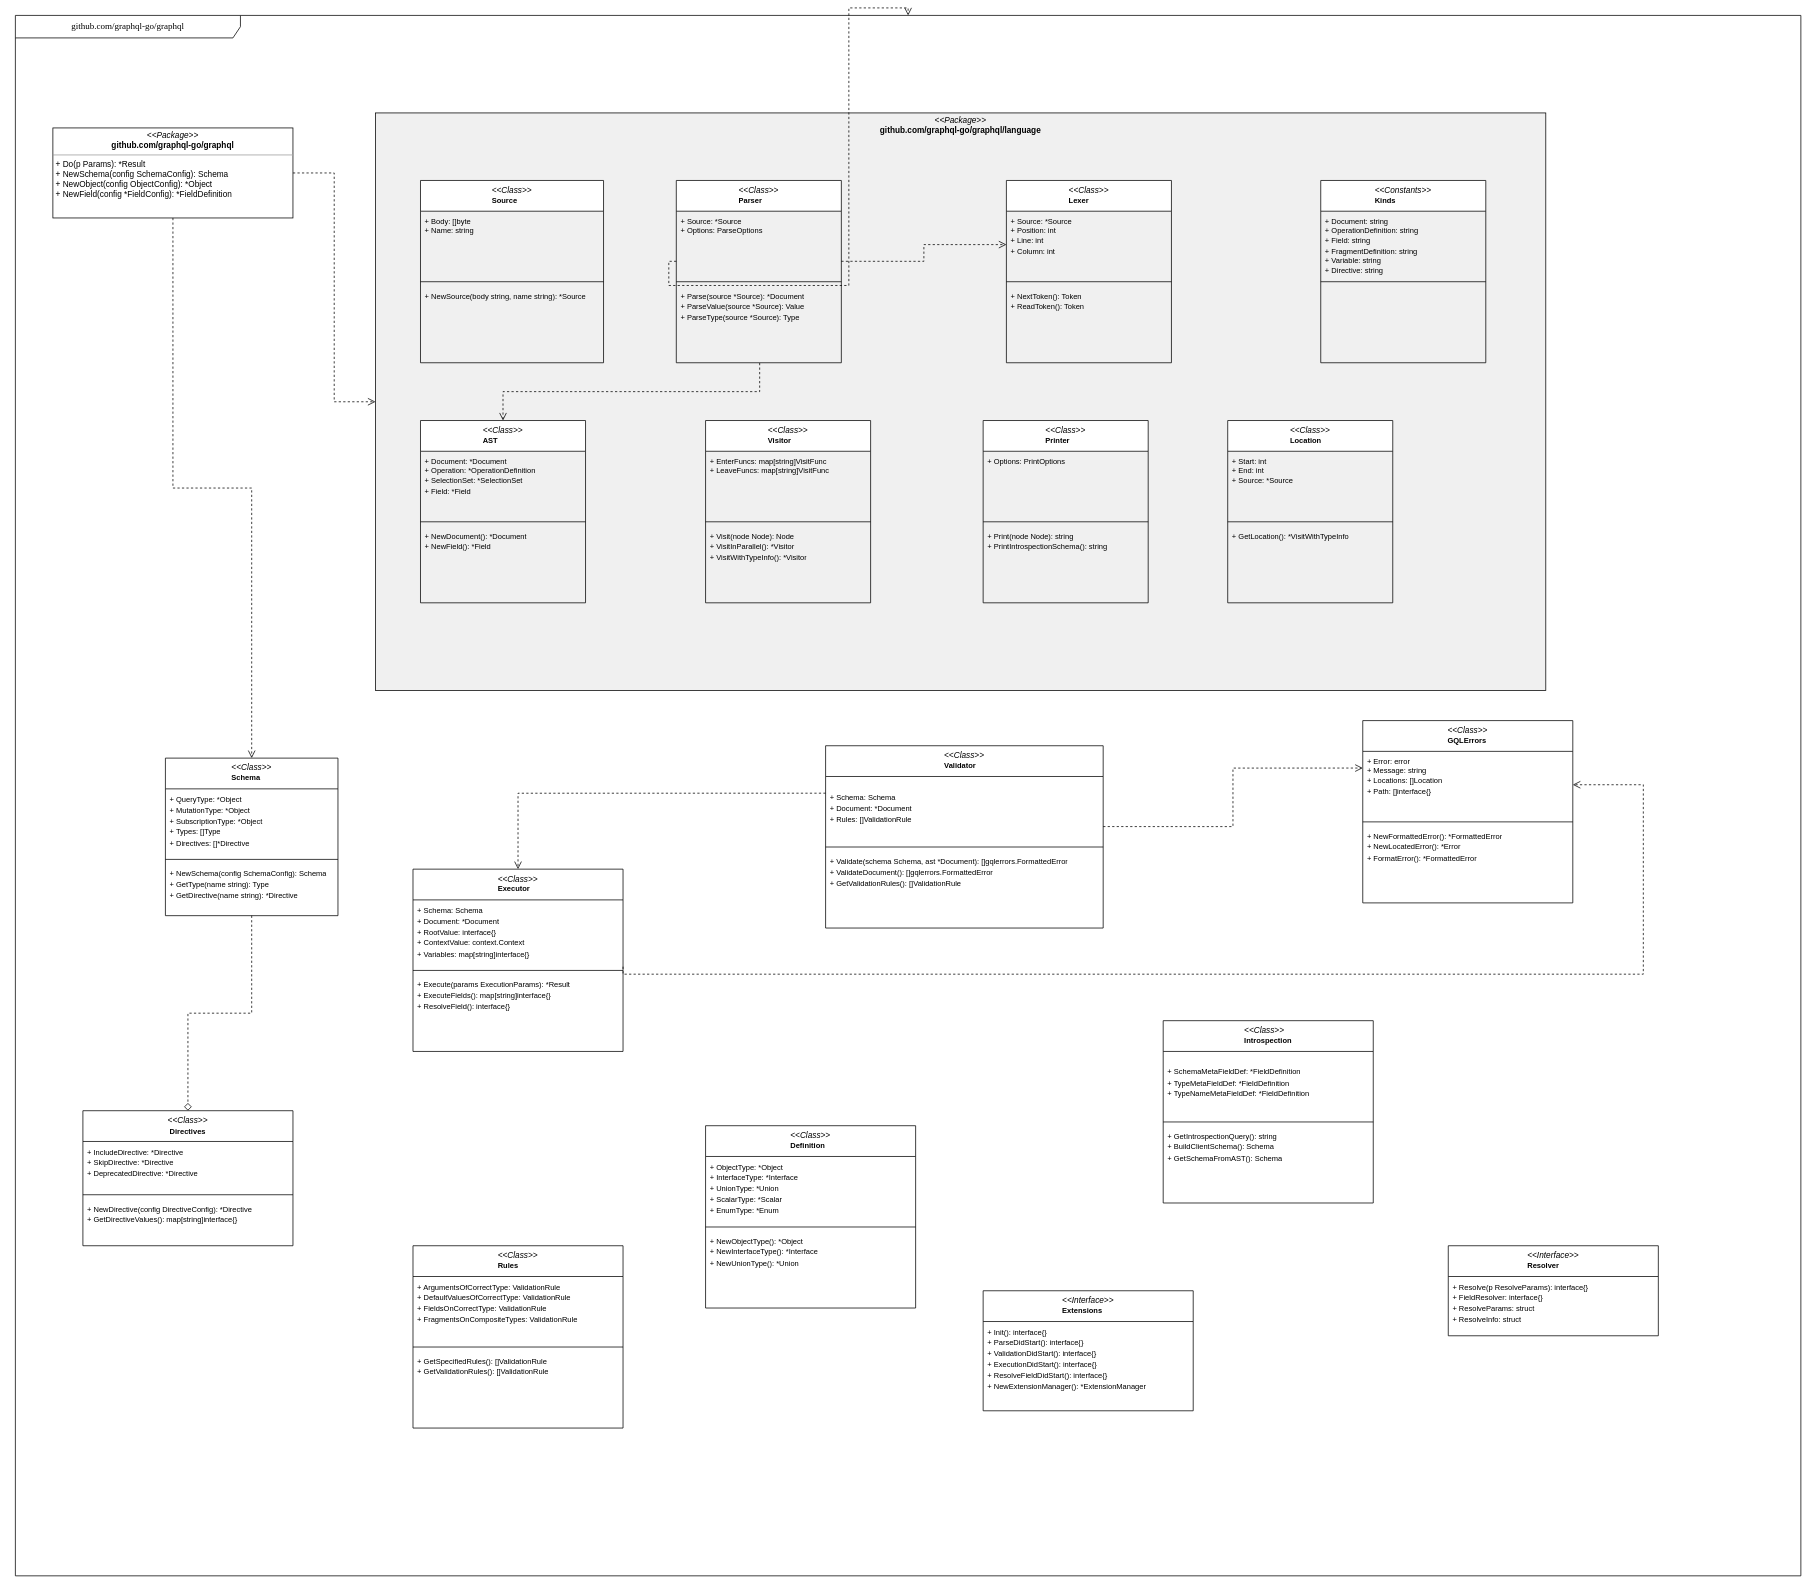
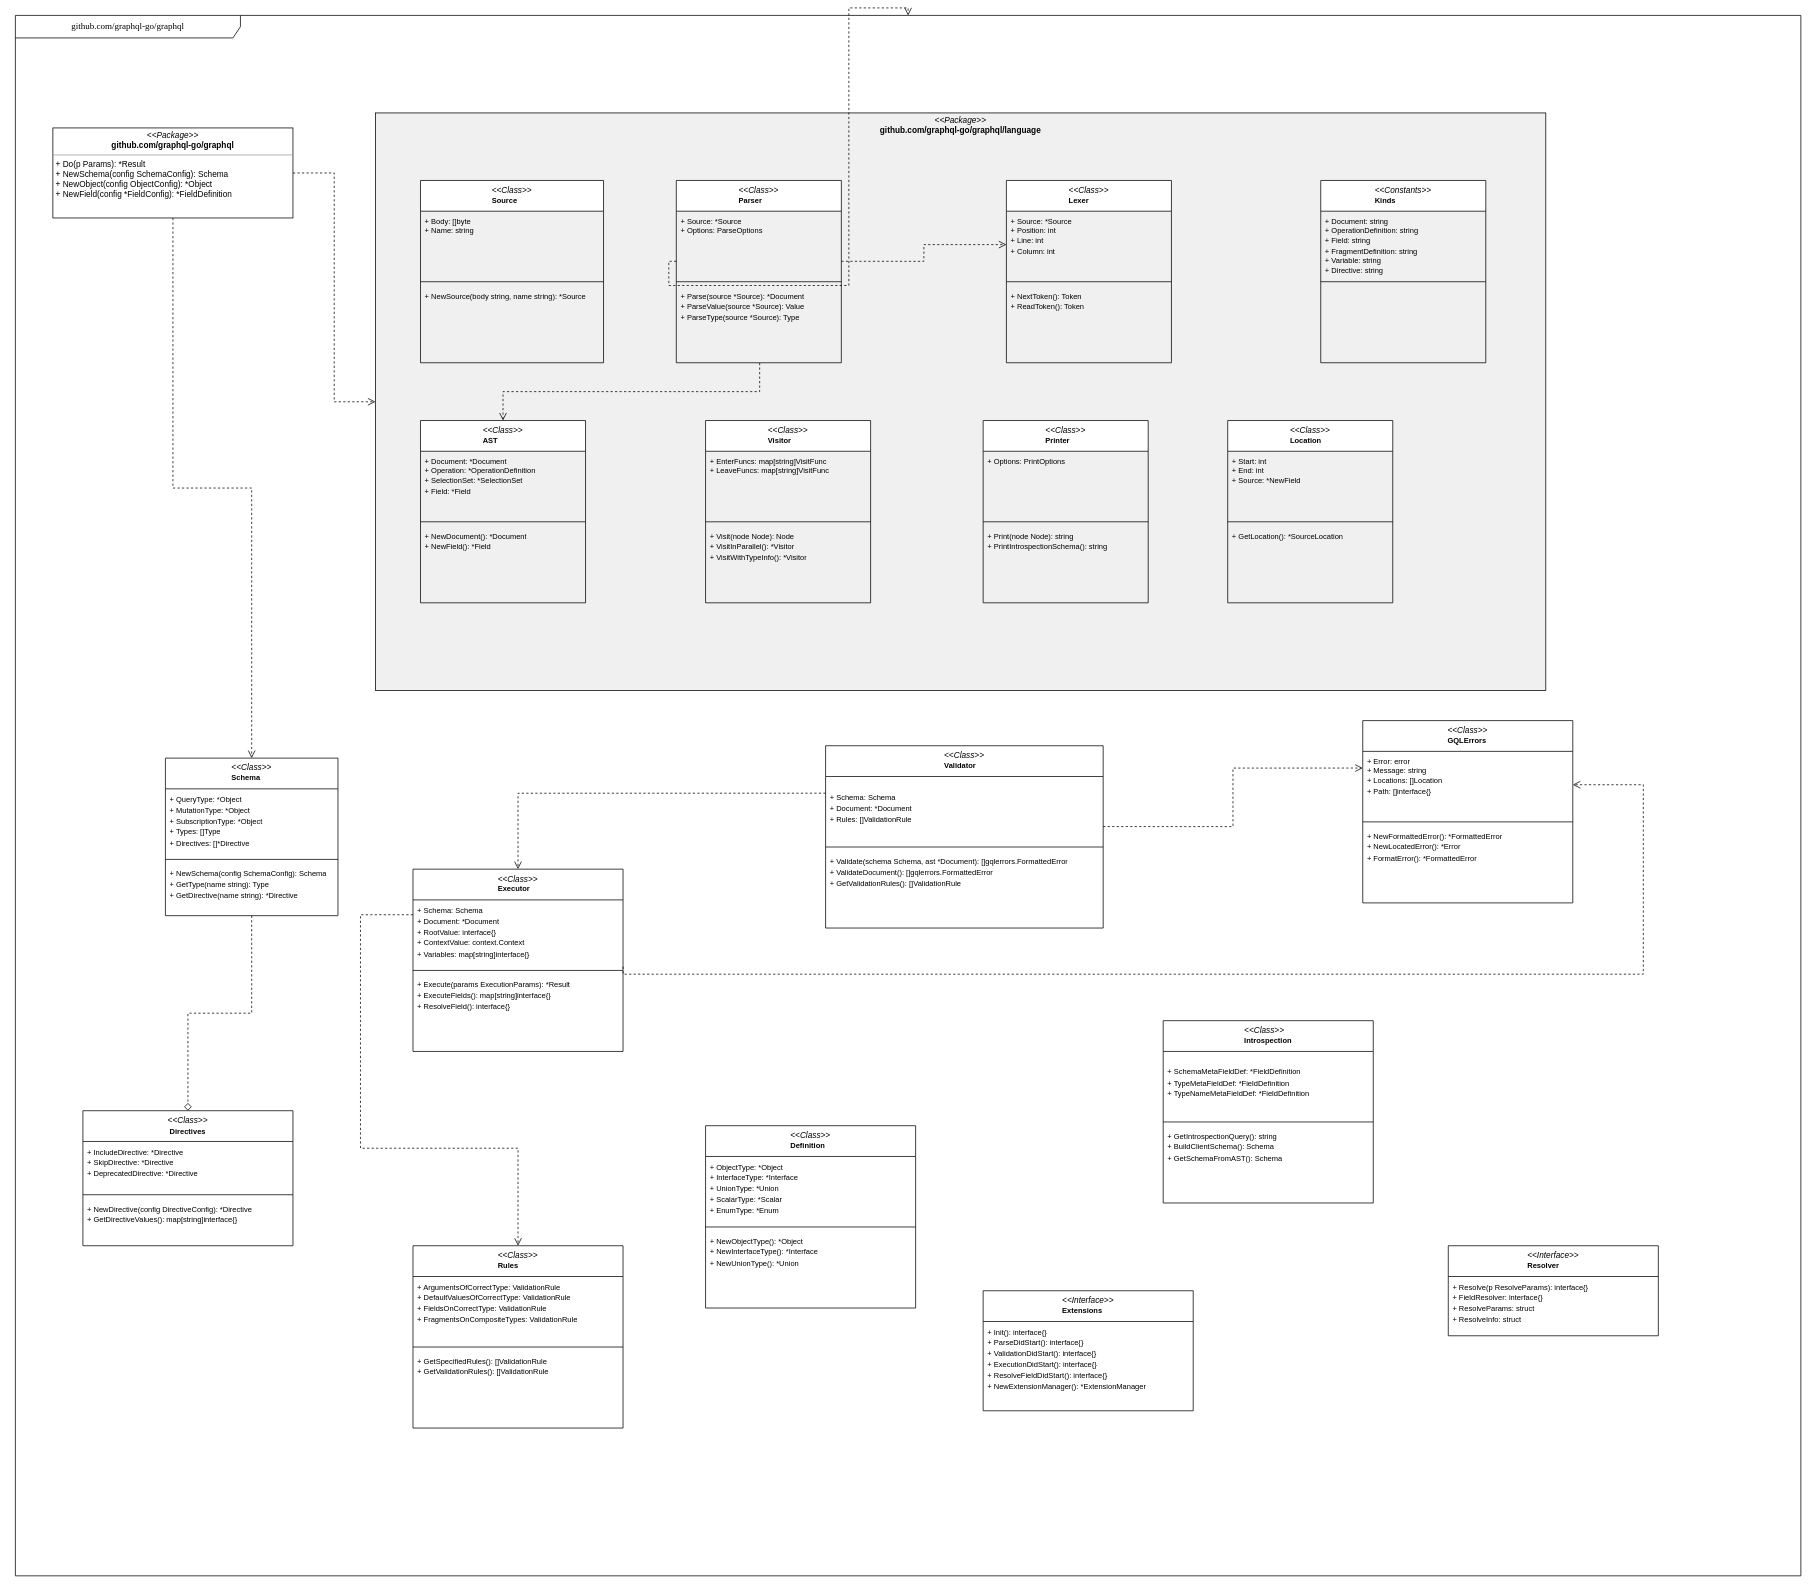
(1271, 473) -> (1274, 473)
(1311, 541) -> (1307, 536)
none -> (360, 1133)
